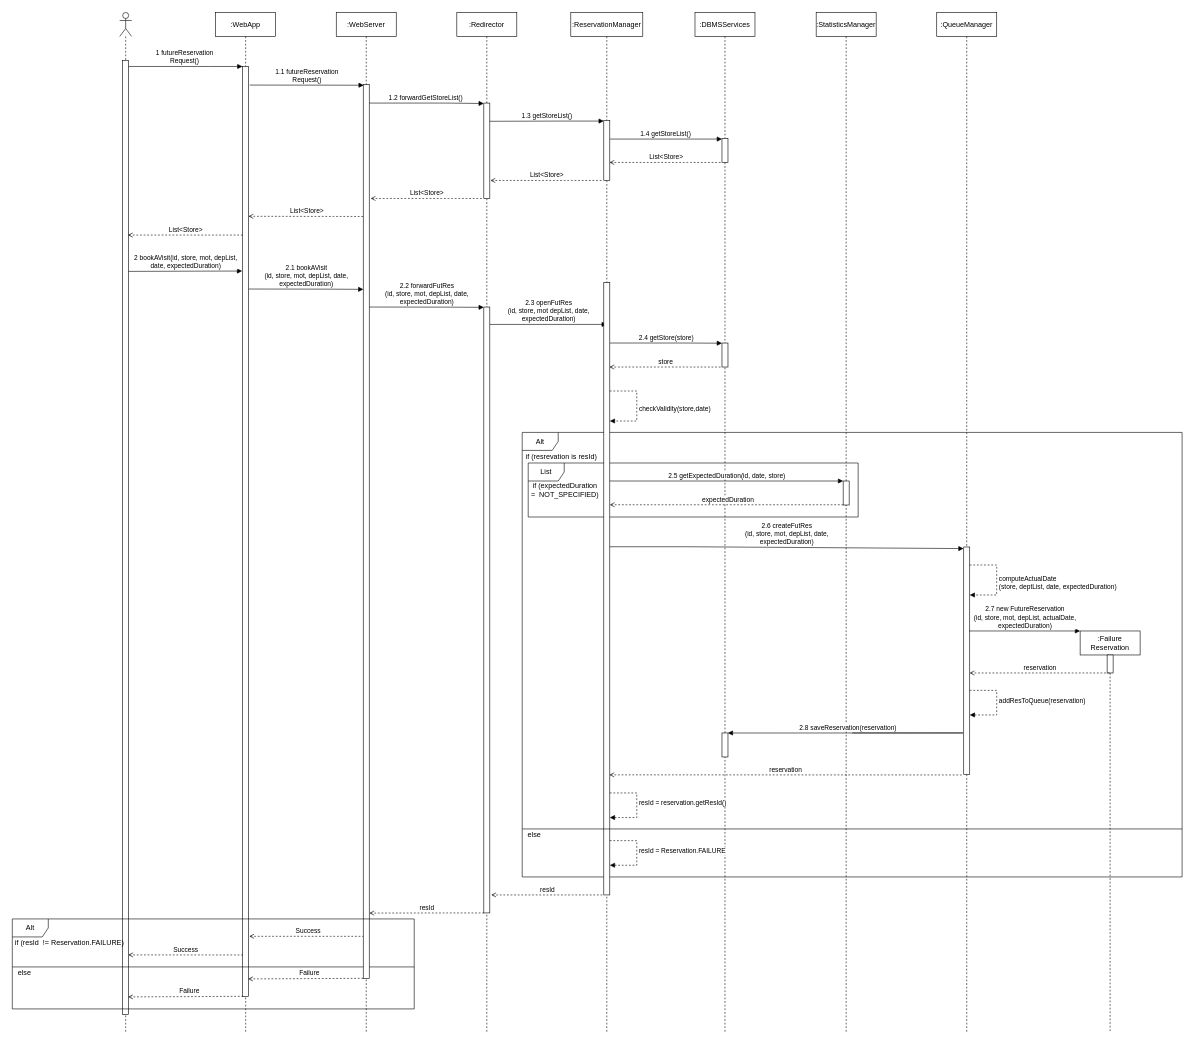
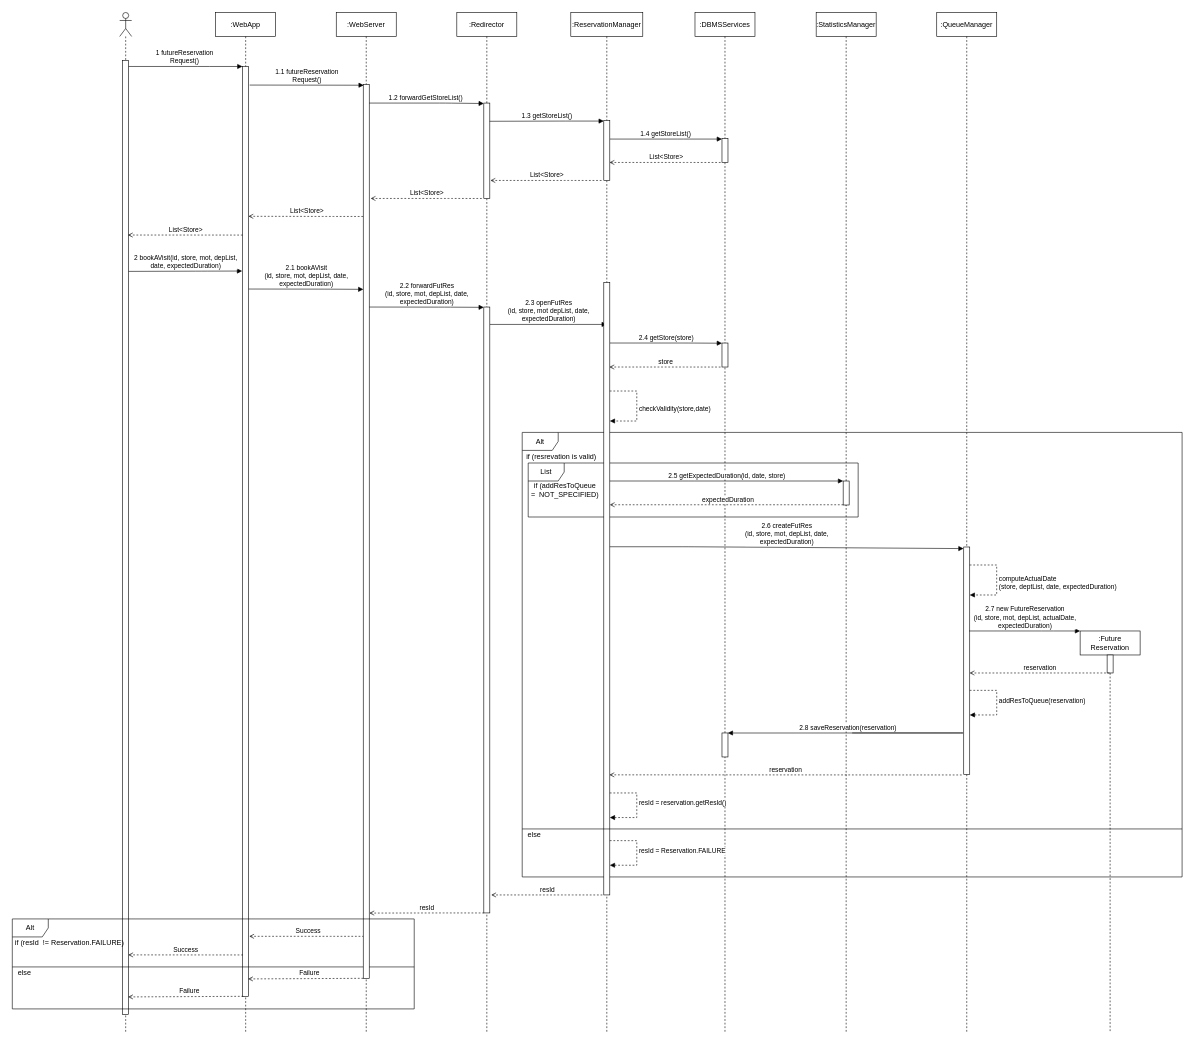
(562, 457) -> (562, 457)
(565, 490) -> (565, 490)
(1110, 643) -> (1110, 643)
